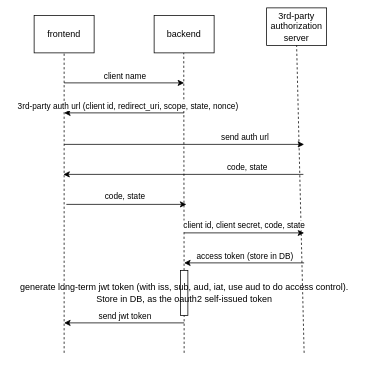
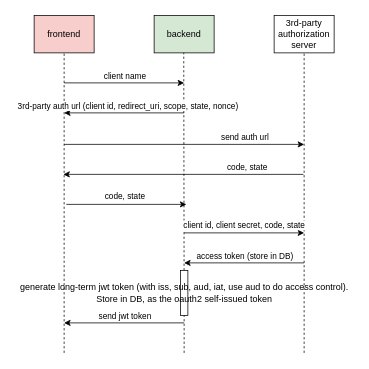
(297, 27) -> (304, 34)
(64, 34) -> (64, 34)
(184, 34) -> (184, 34)
